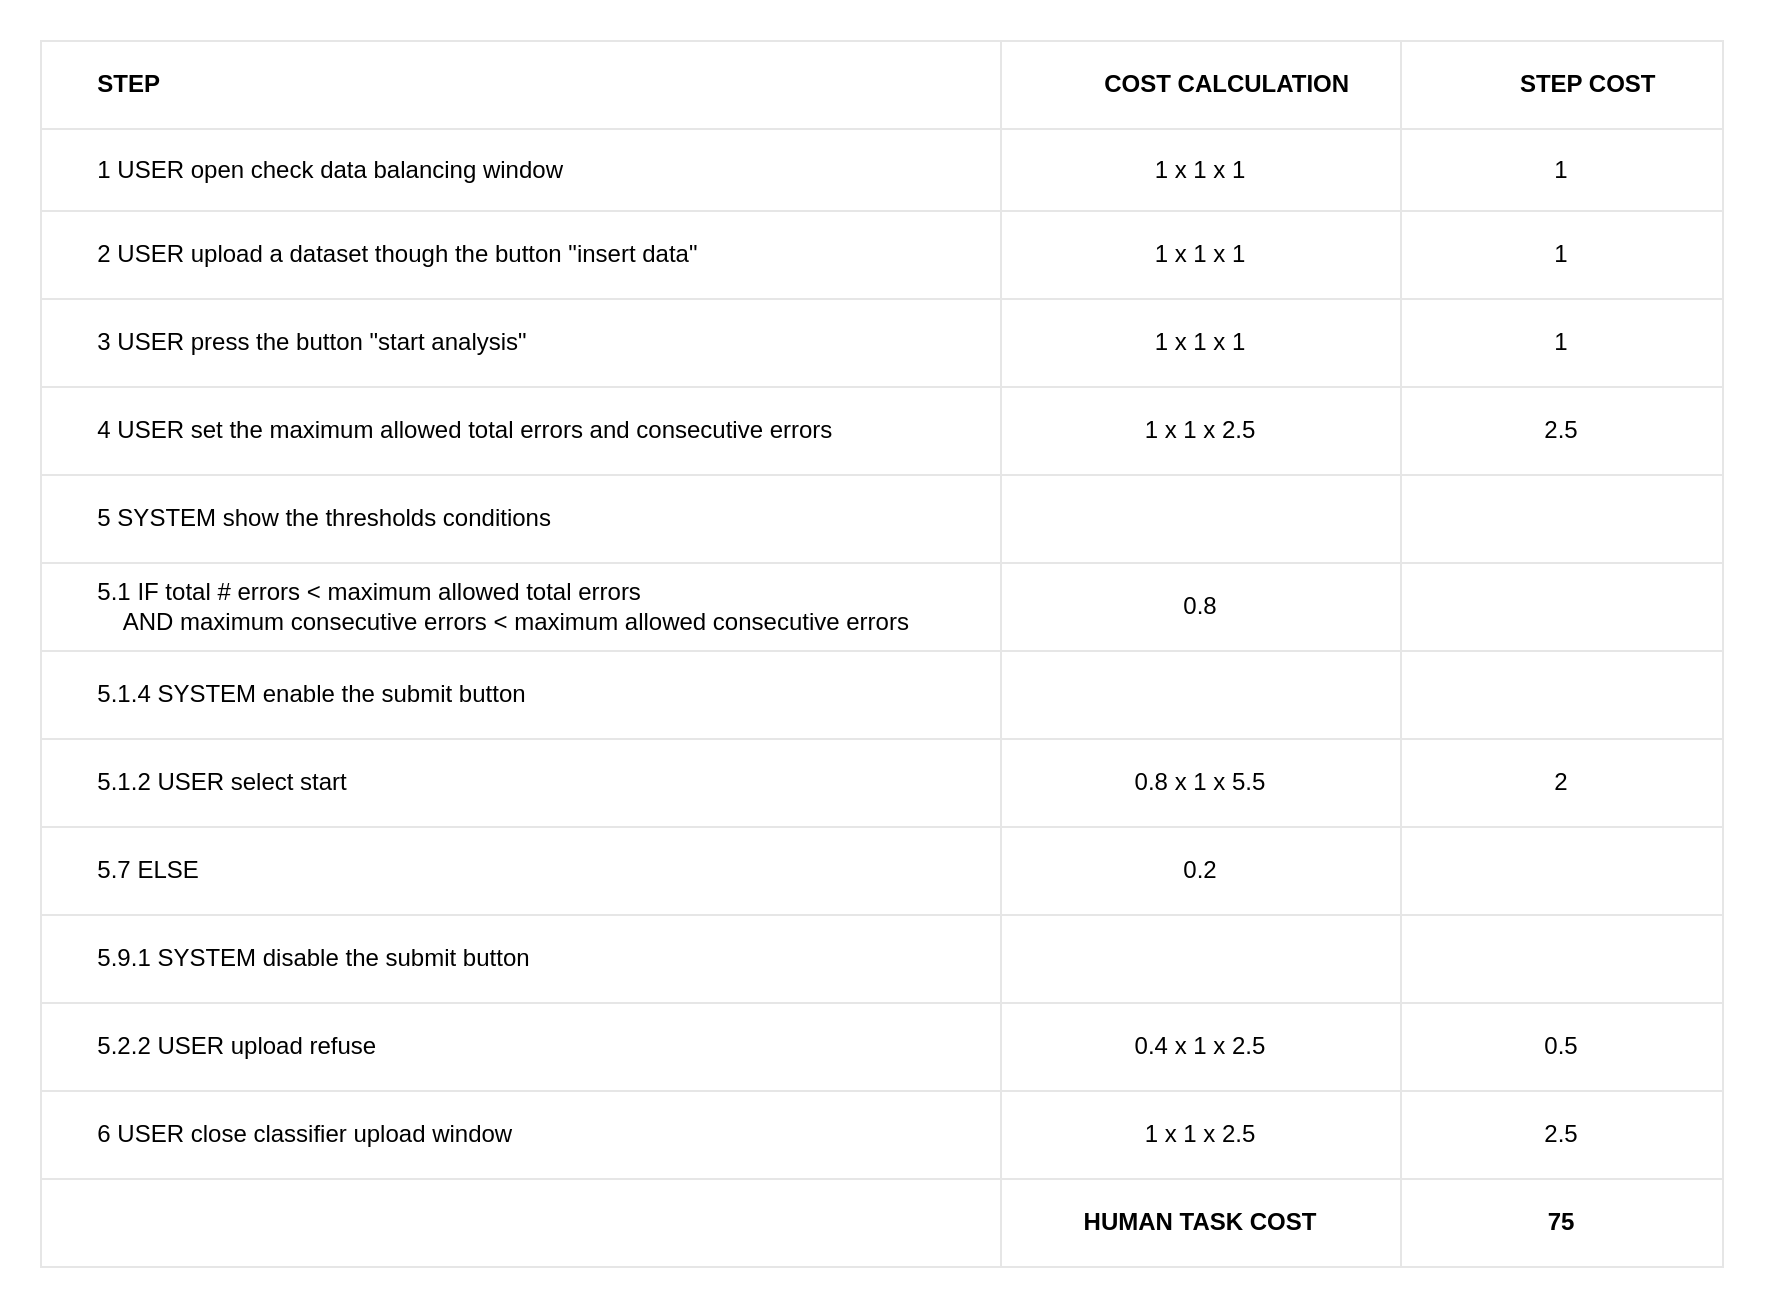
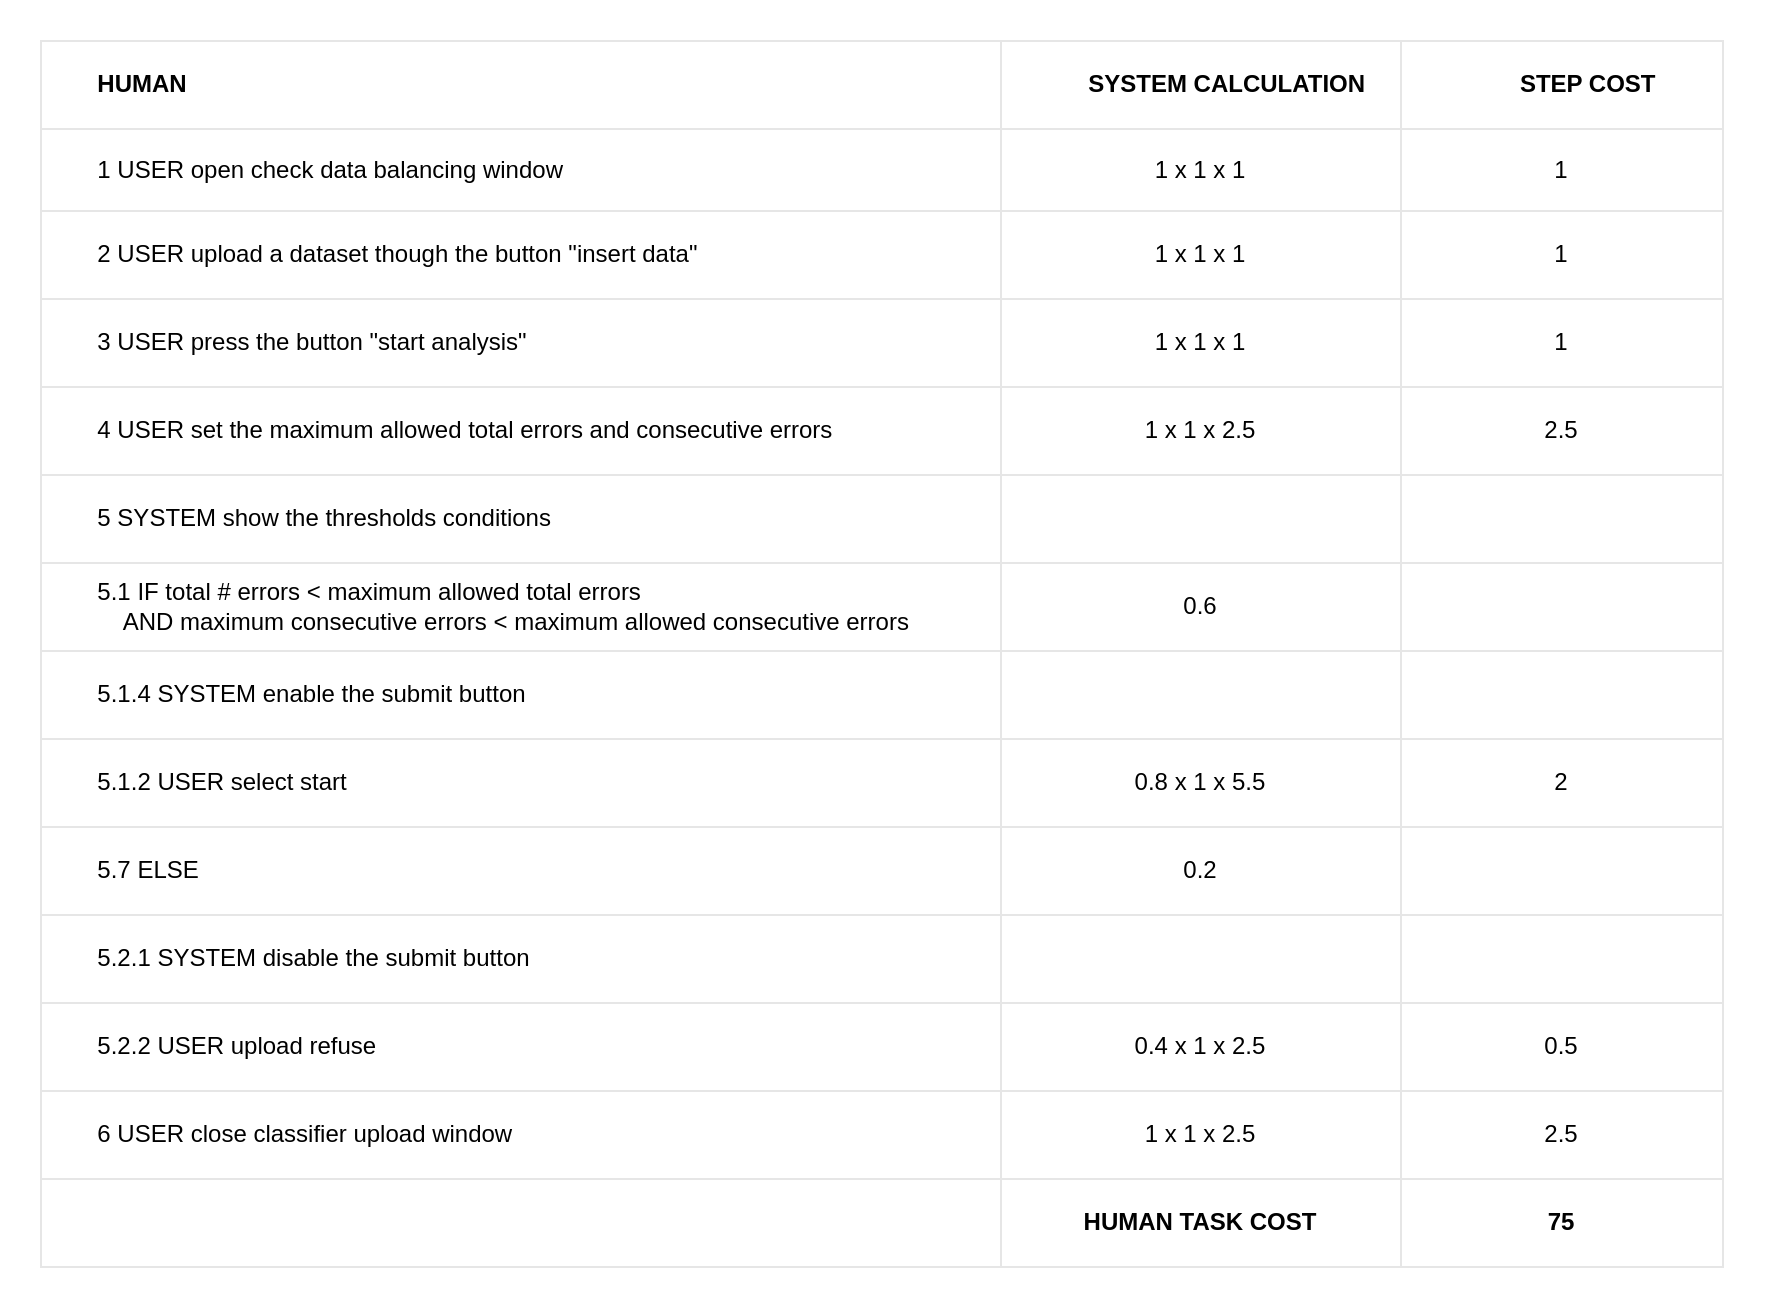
(72, 85) -> (79, 85)
(1201, 85) -> (1201, 85)
(1201, 607) -> (1201, 607)
(269, 959) -> (269, 959)
